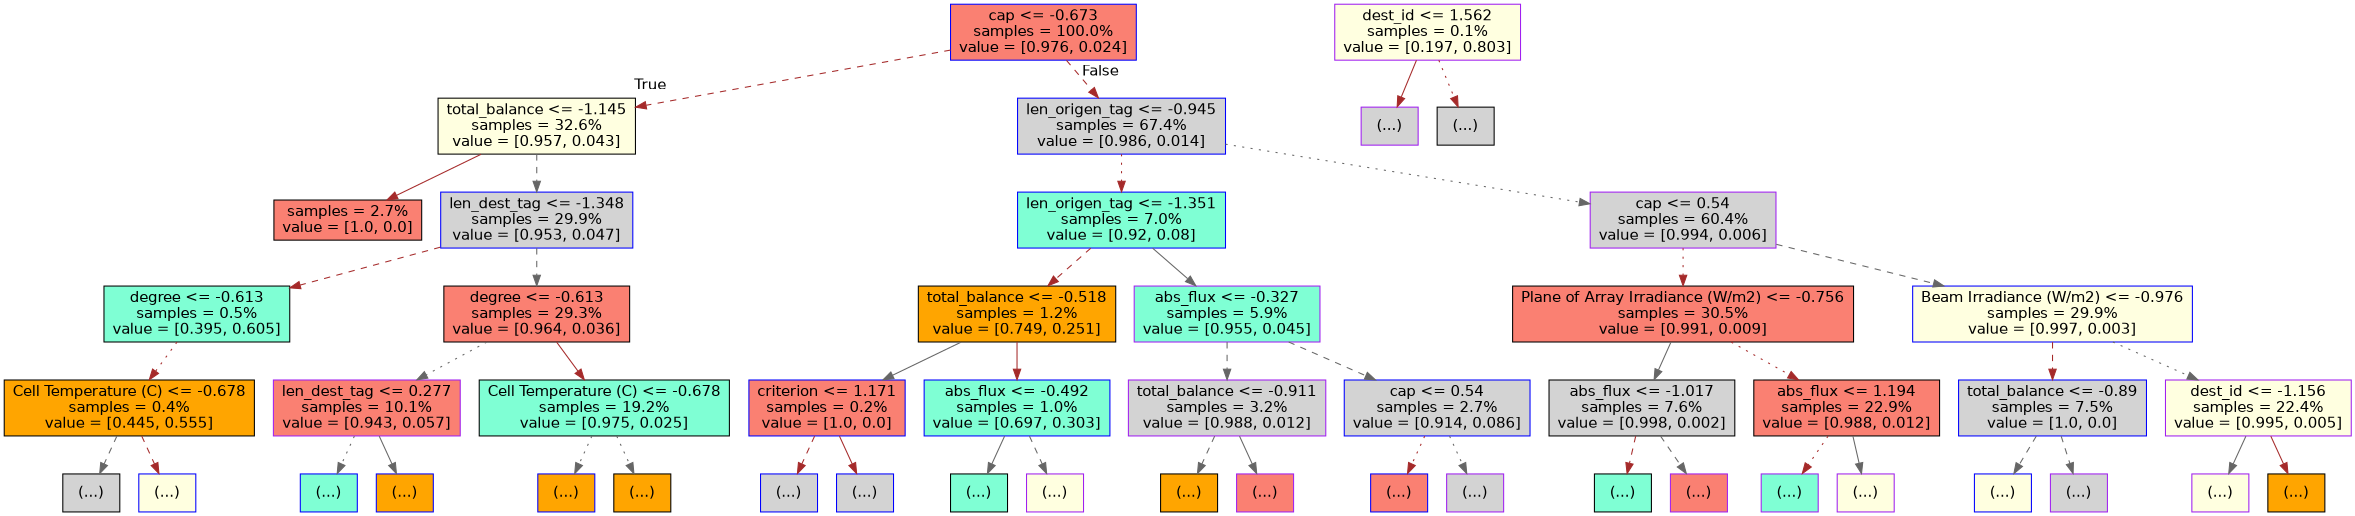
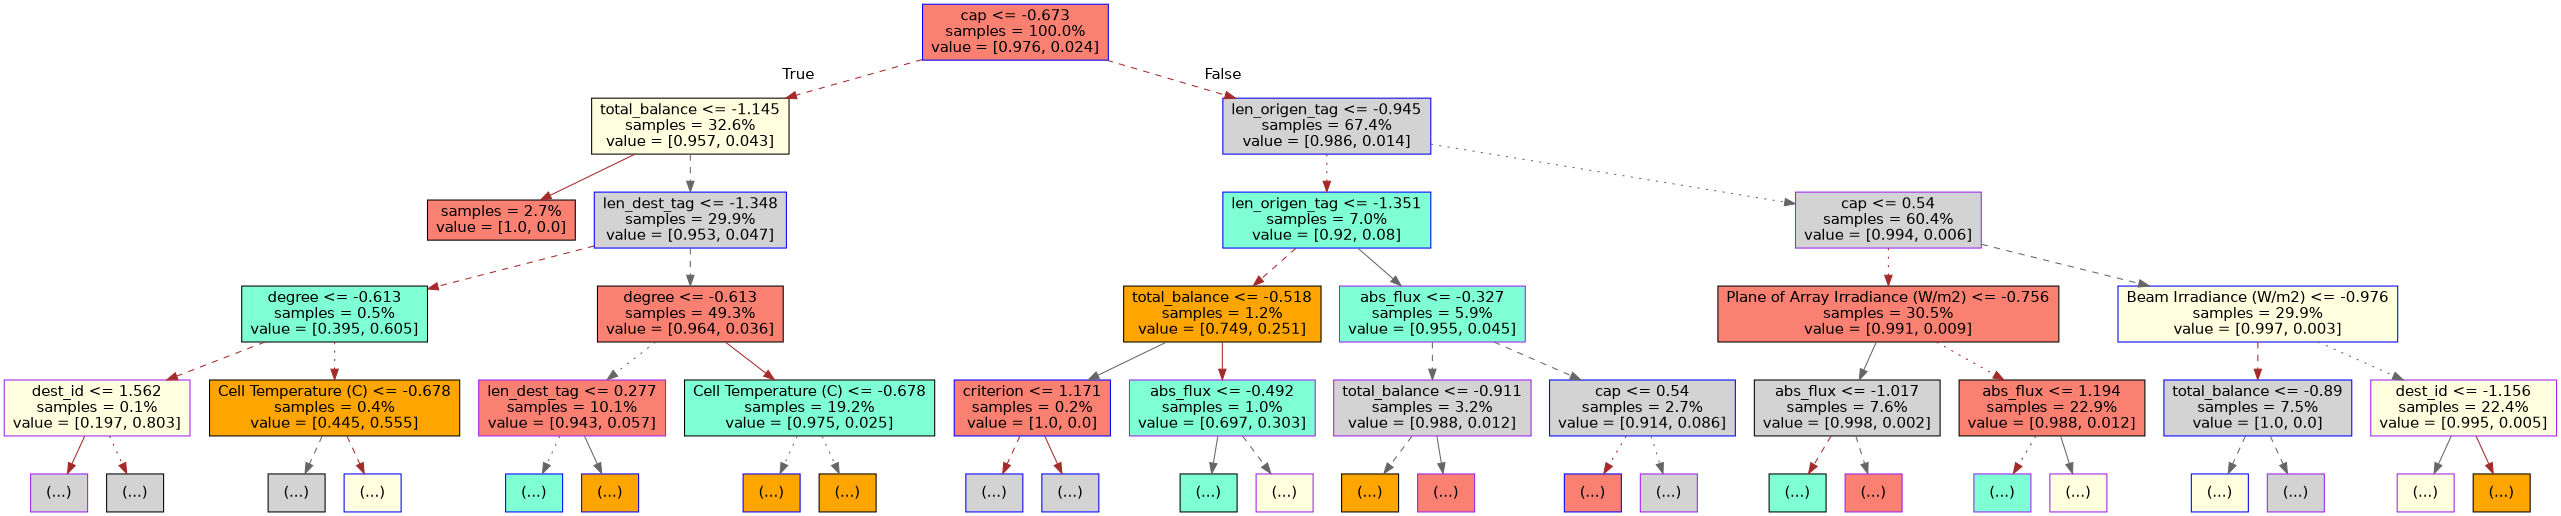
(537, 314) -> (690, 314)
none -> (221, 359)
(1017, 408) -> (1222, 408)
